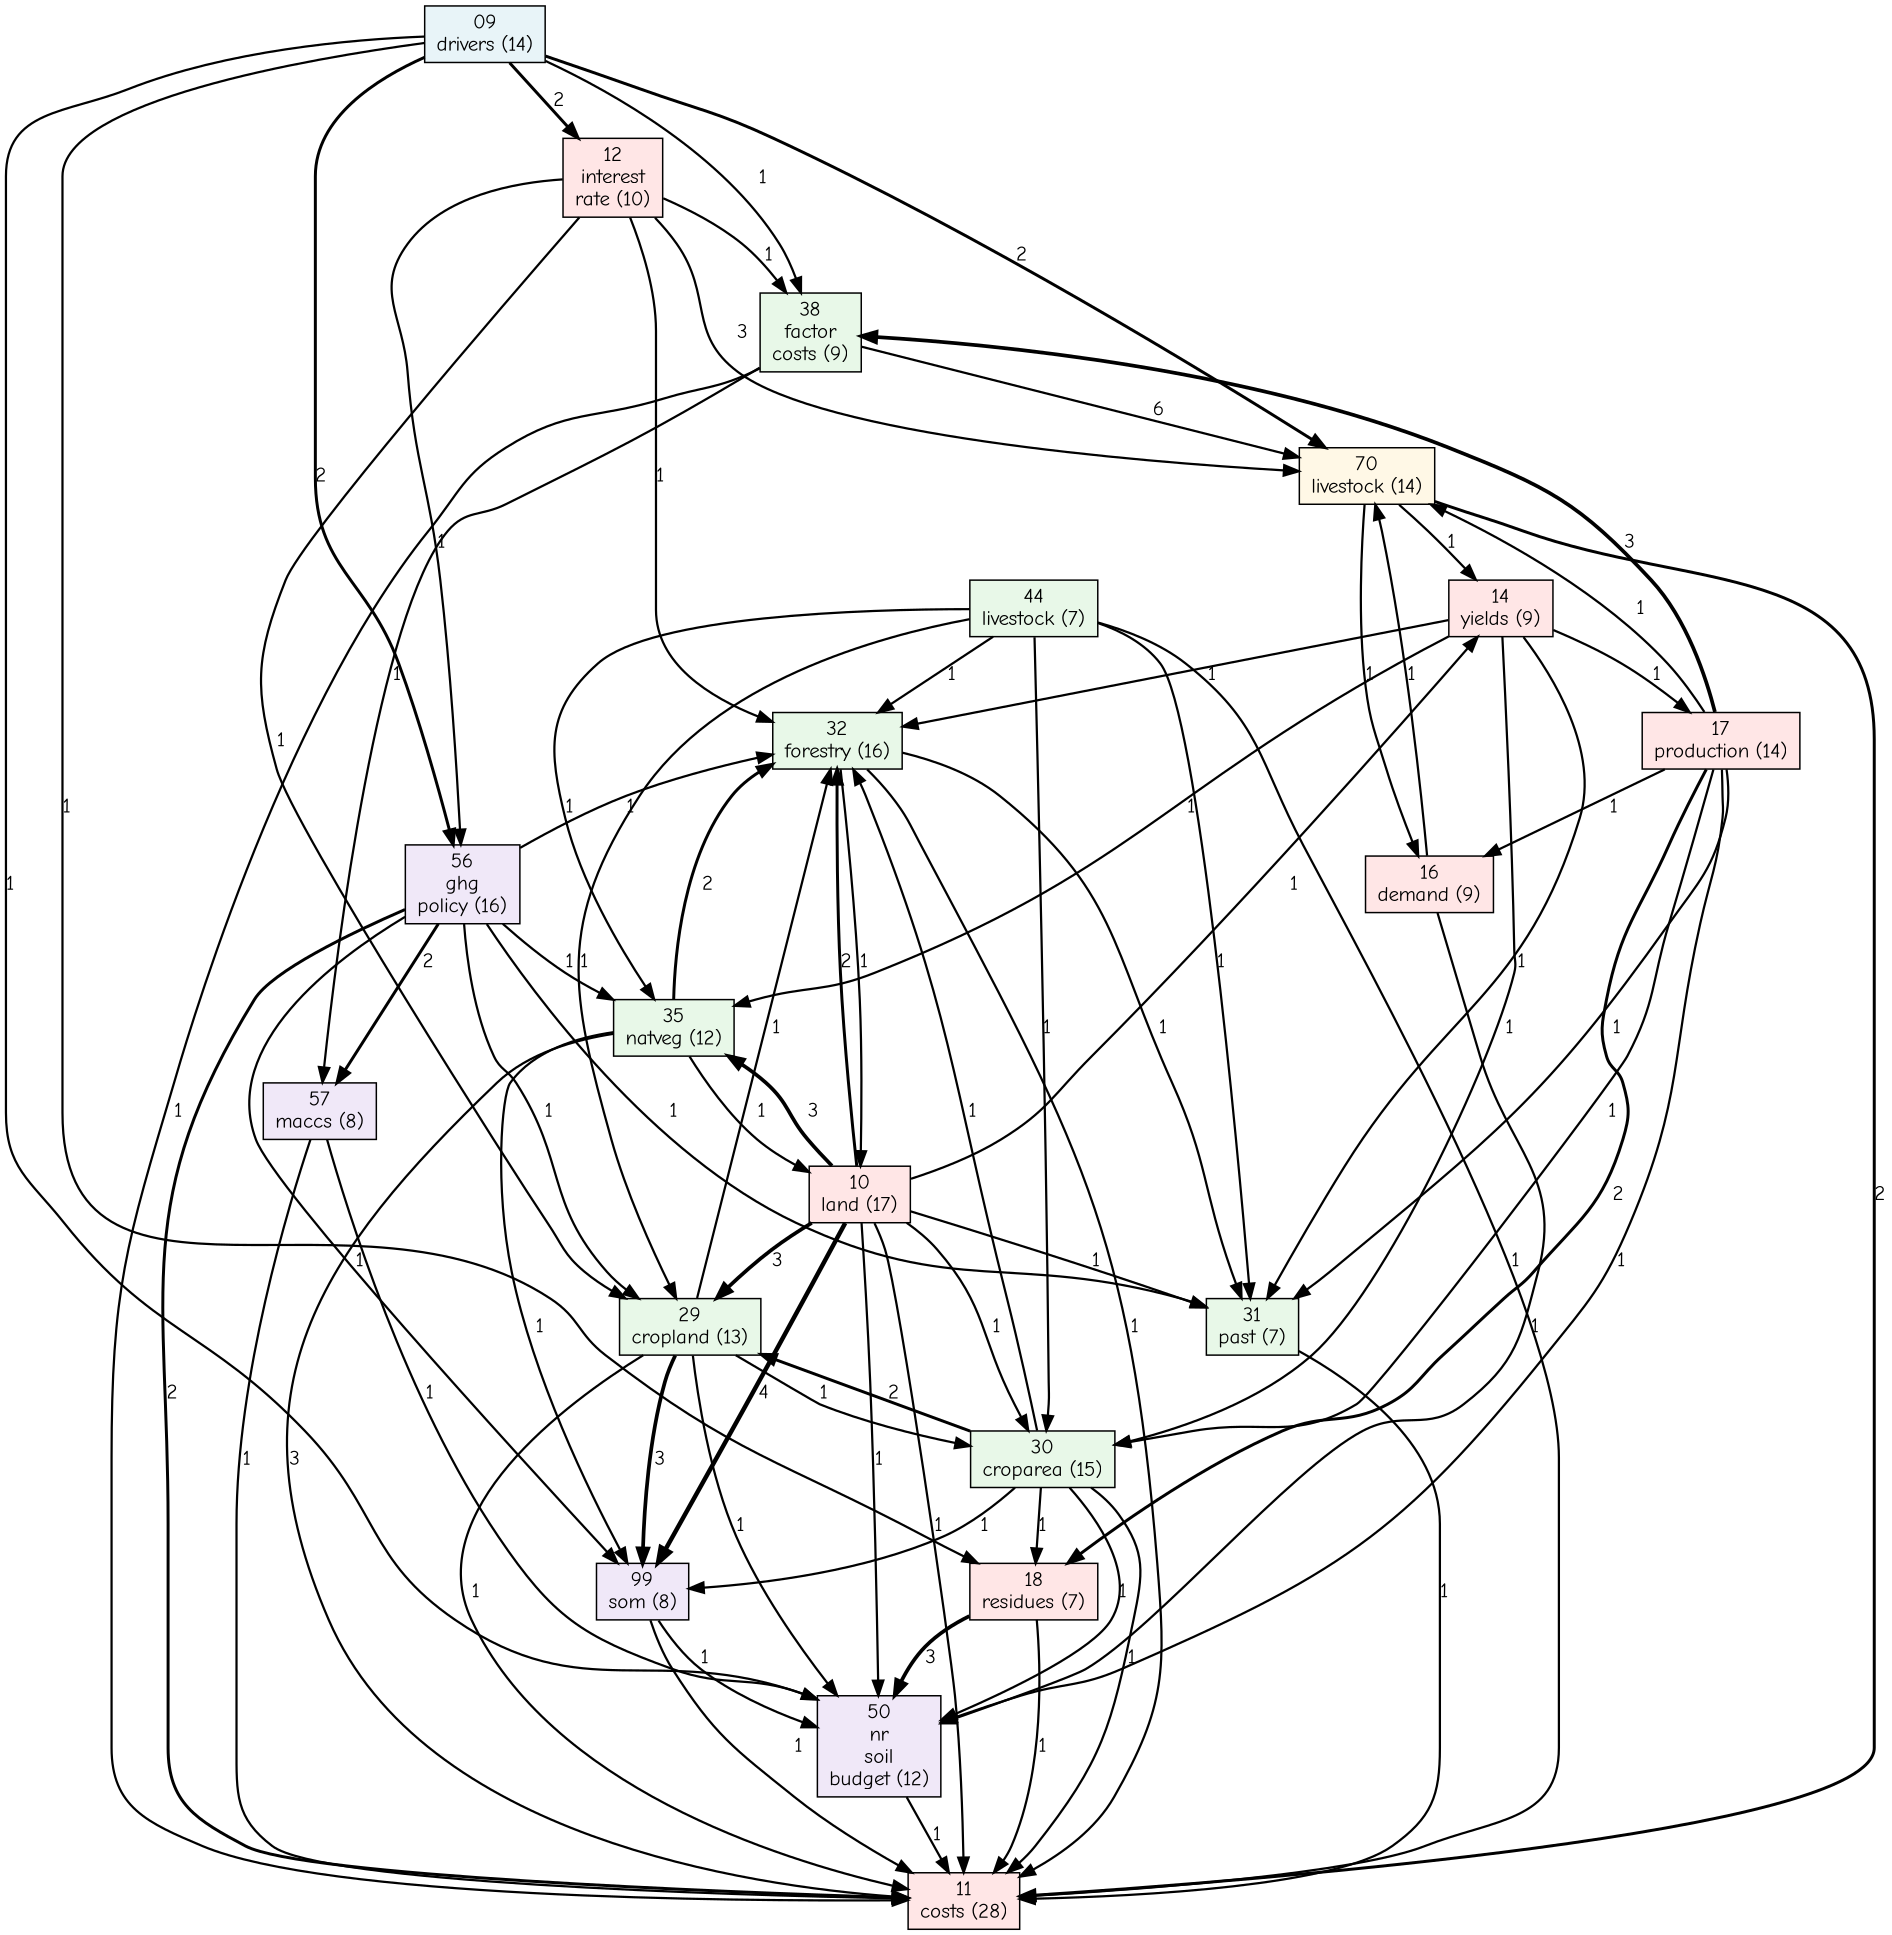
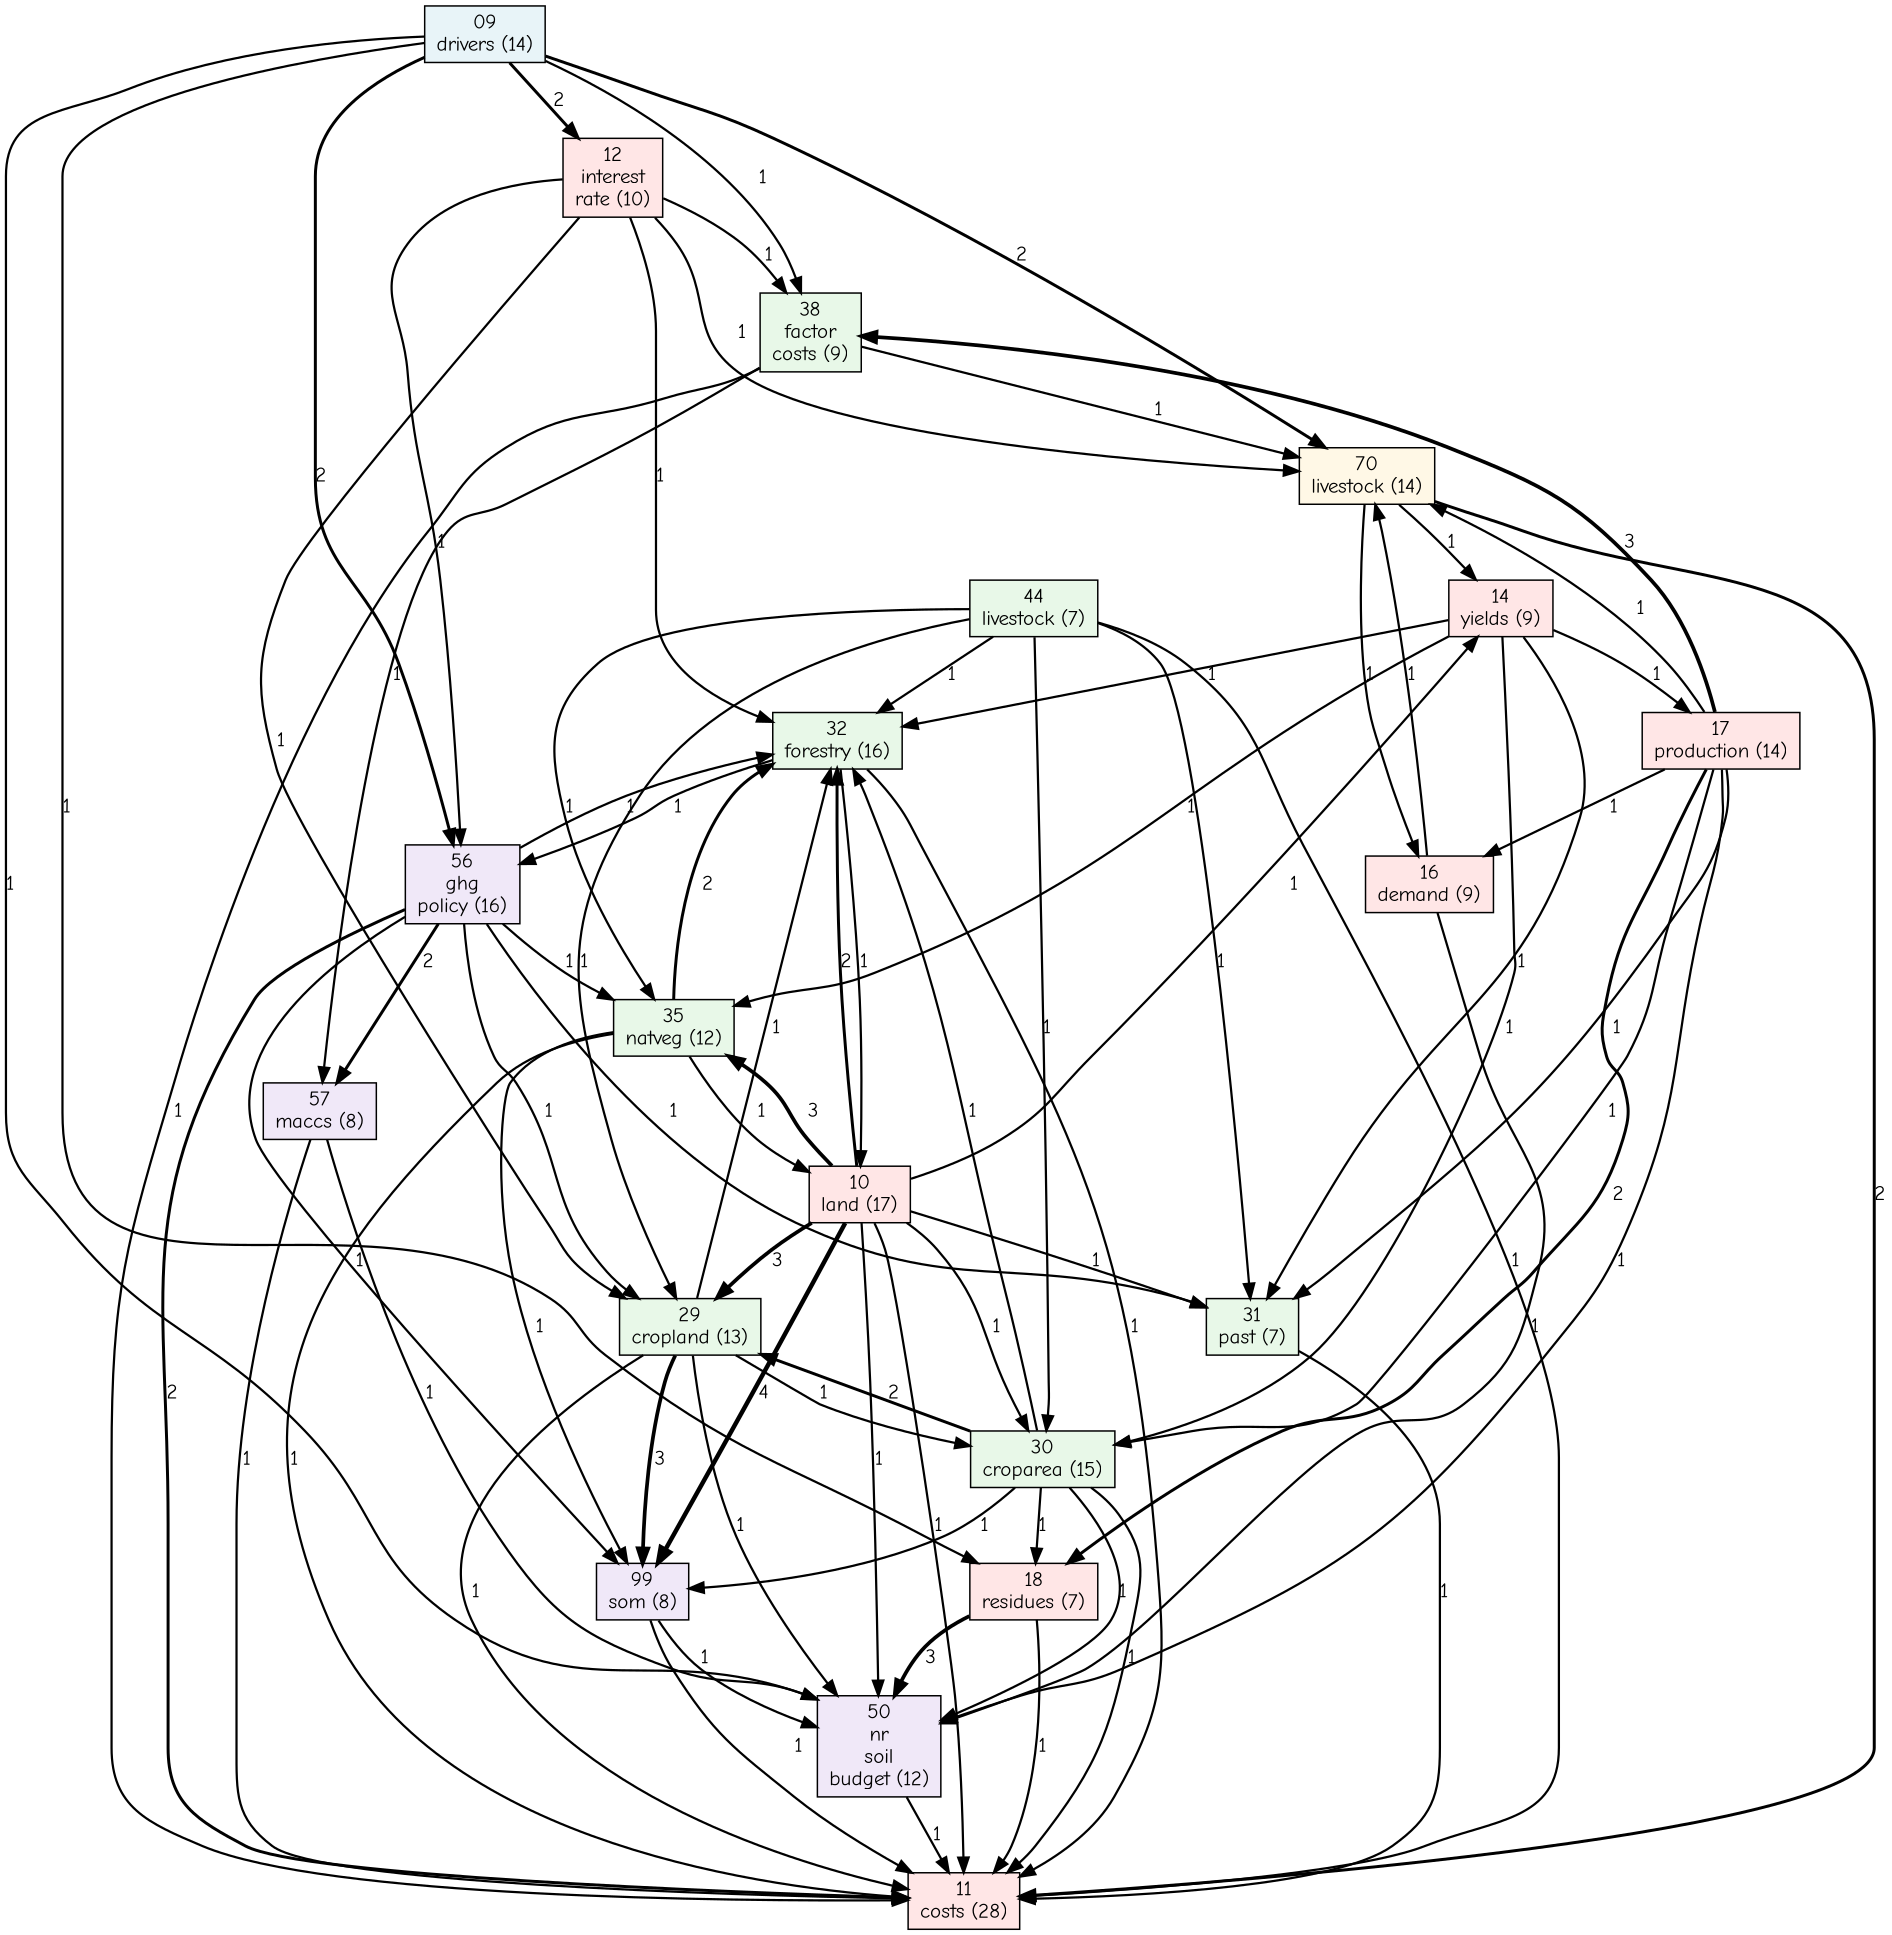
(742, 332) -> (742, 332)
(1159, 410) -> (1159, 410)
(1128, 973) -> (653, 808)
(295, 1459) -> (295, 1459)
